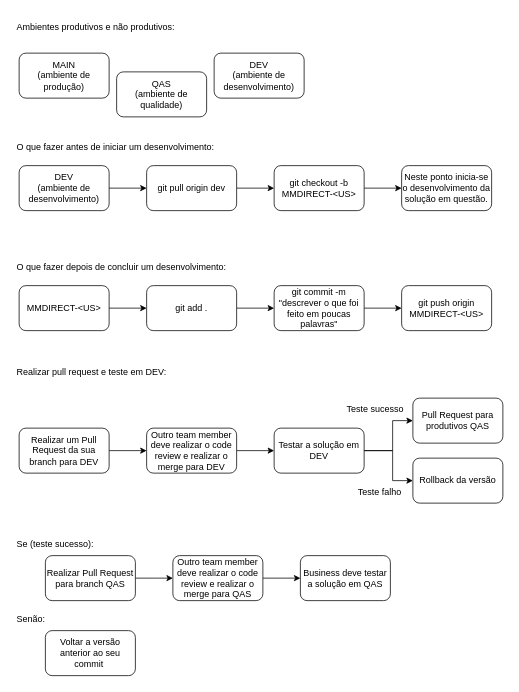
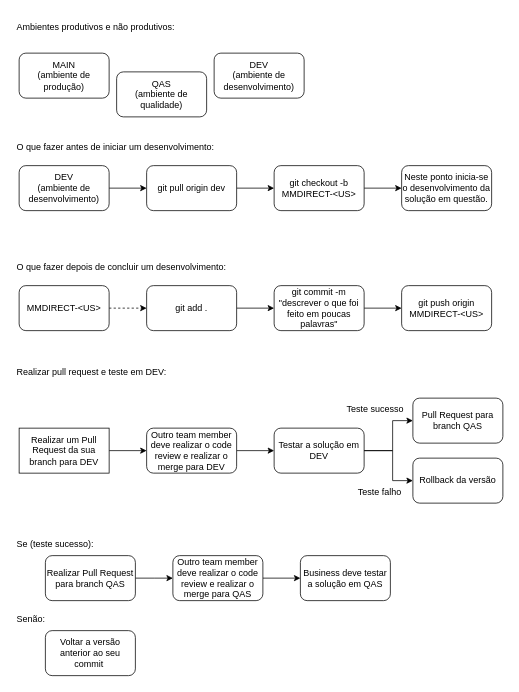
(125, 308) -> (125, 308)
(458, 420) -> (458, 420)
(64, 450) -> (64, 450)
